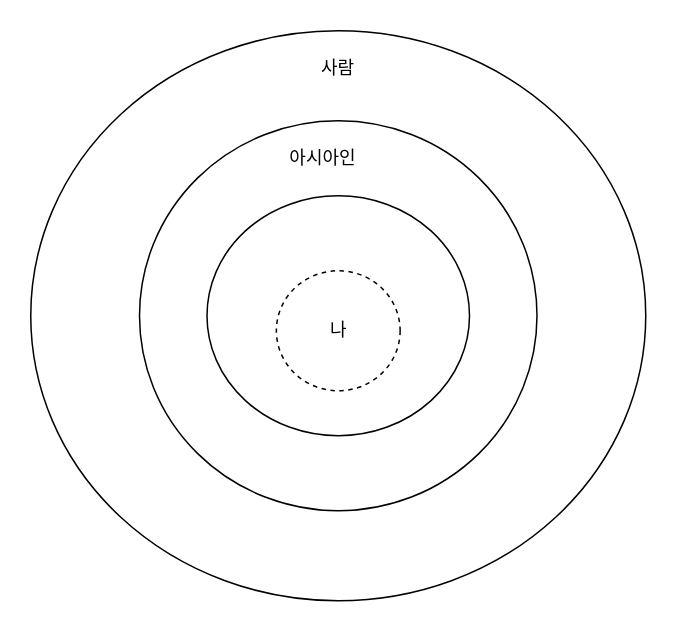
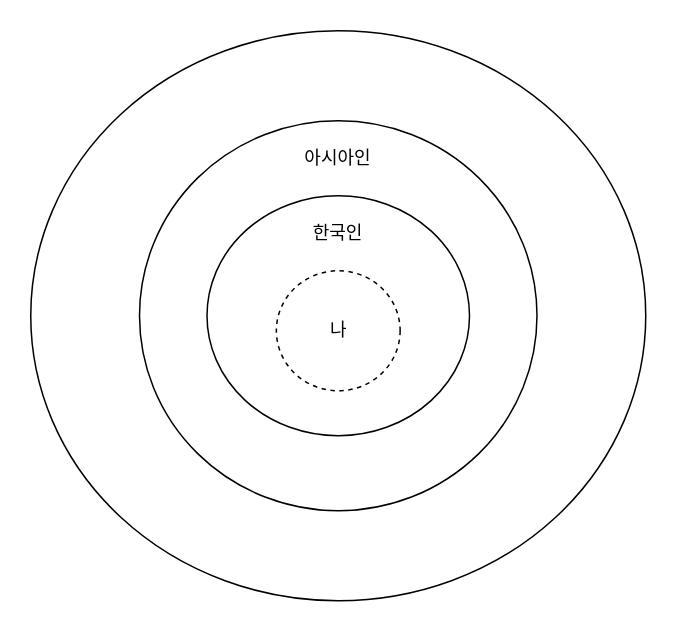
(338, 68) -> none
(323, 158) -> (338, 158)
none -> (338, 233)
